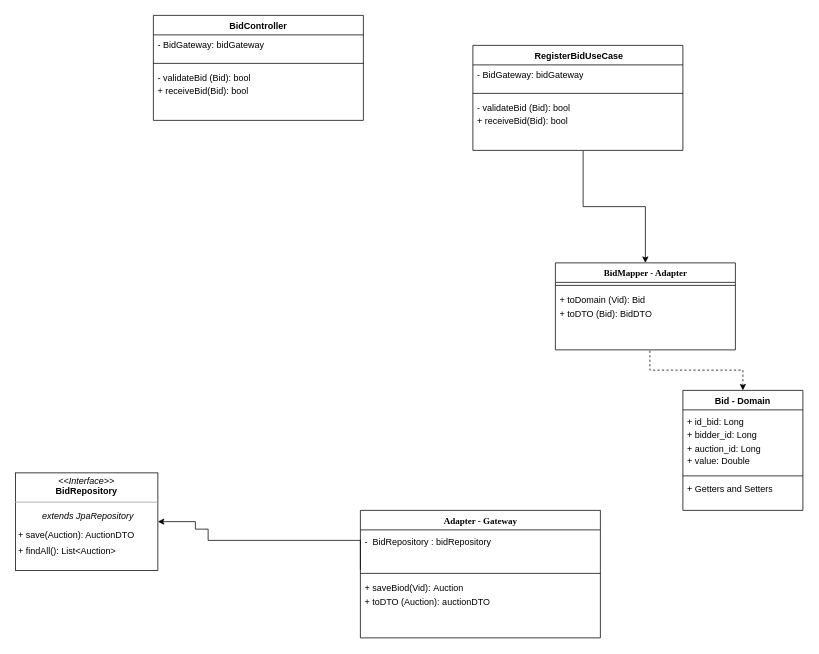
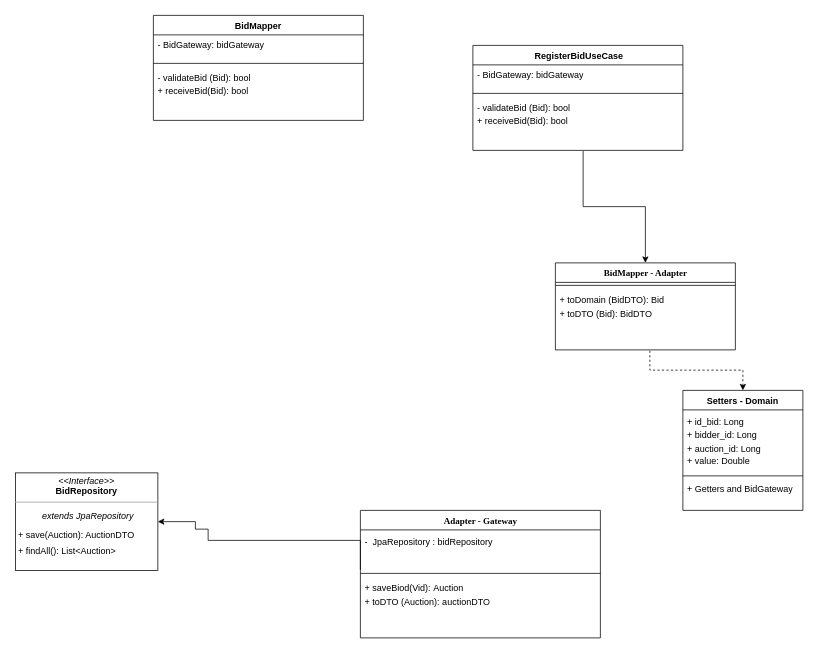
(258, 26) -> (258, 26)
(607, 304) -> (612, 304)
(743, 401) -> (743, 401)
(737, 490) -> (743, 490)
(437, 541) -> (438, 541)
